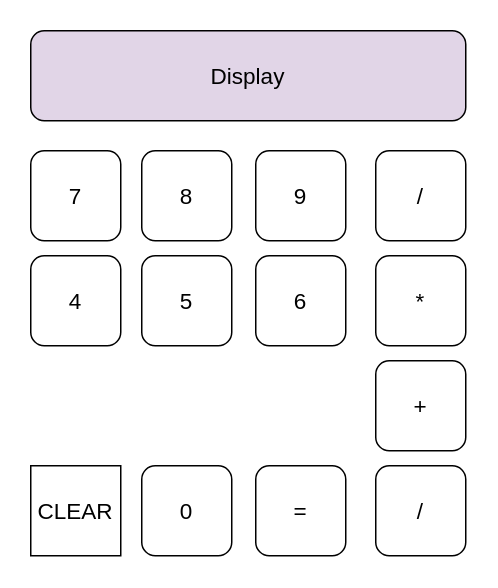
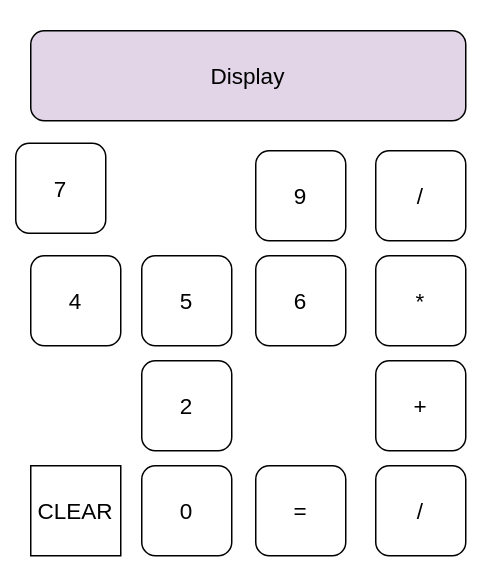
(76, 196) -> (61, 188)
(187, 196) -> none
none -> (187, 406)
